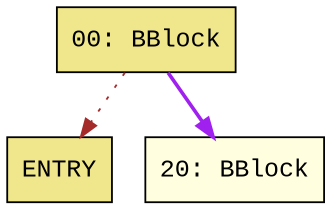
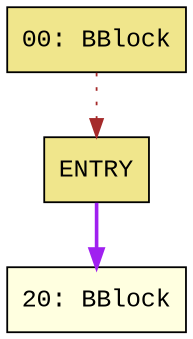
(185, 97) -> (97, 226)
